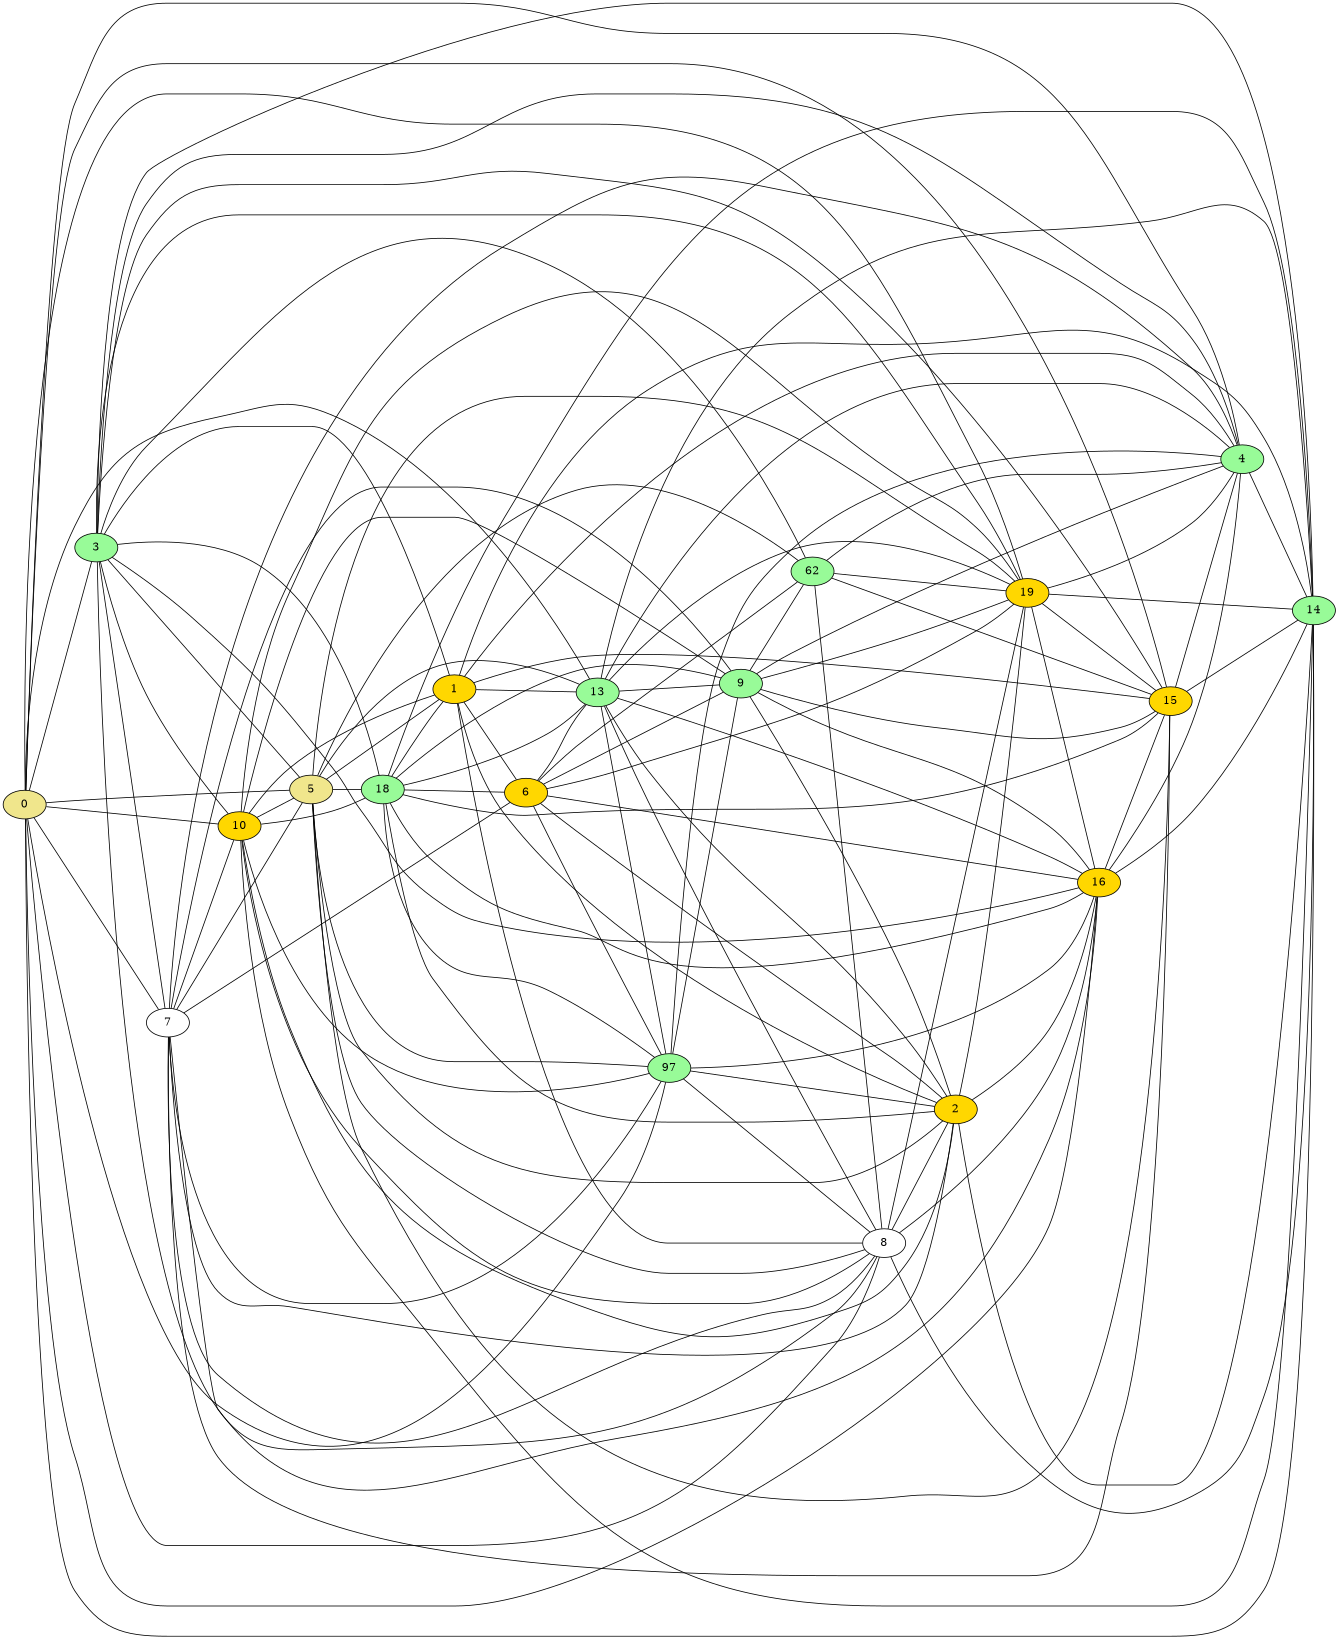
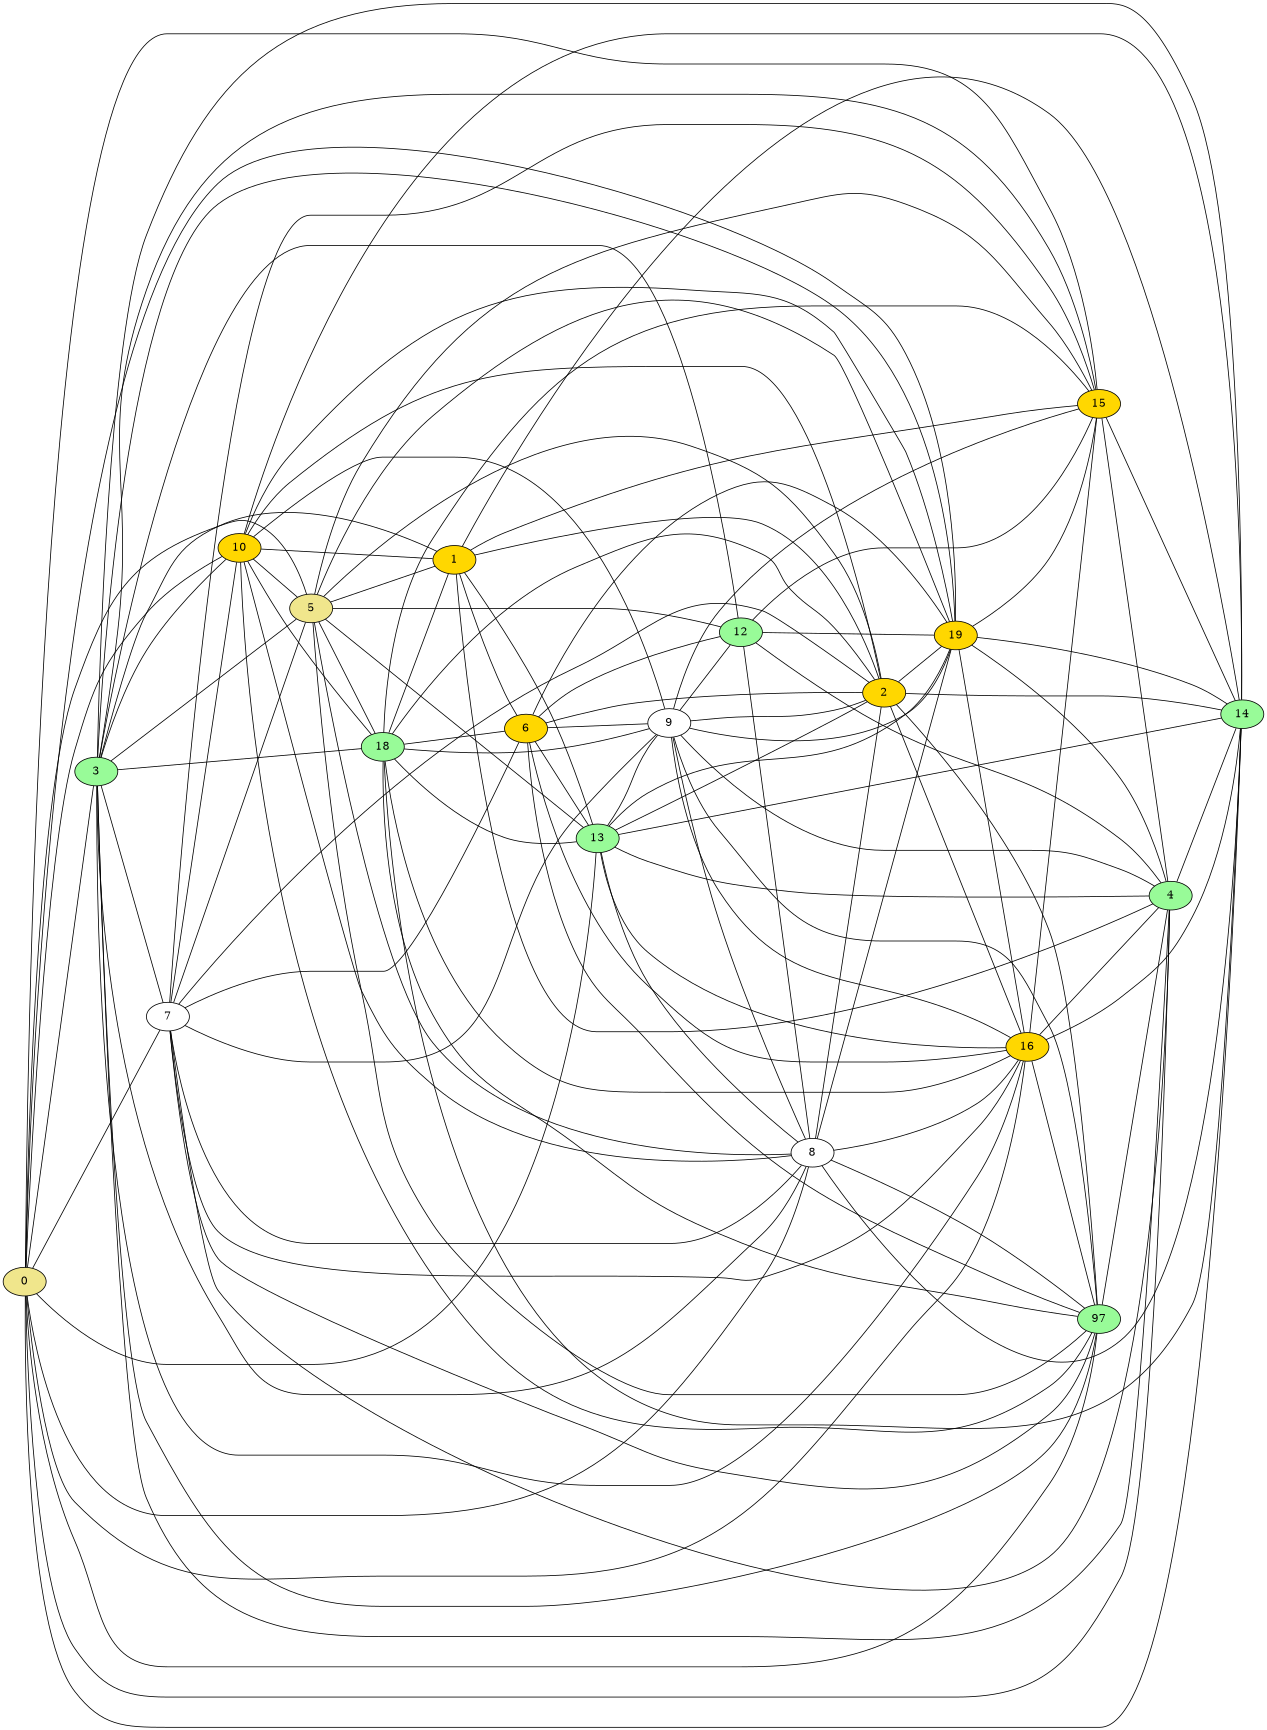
(813, 571) -> (741, 632)
(741, 684) -> (669, 723)
(633, 880) -> (315, 1598)
(544, 1070) -> (726, 942)
